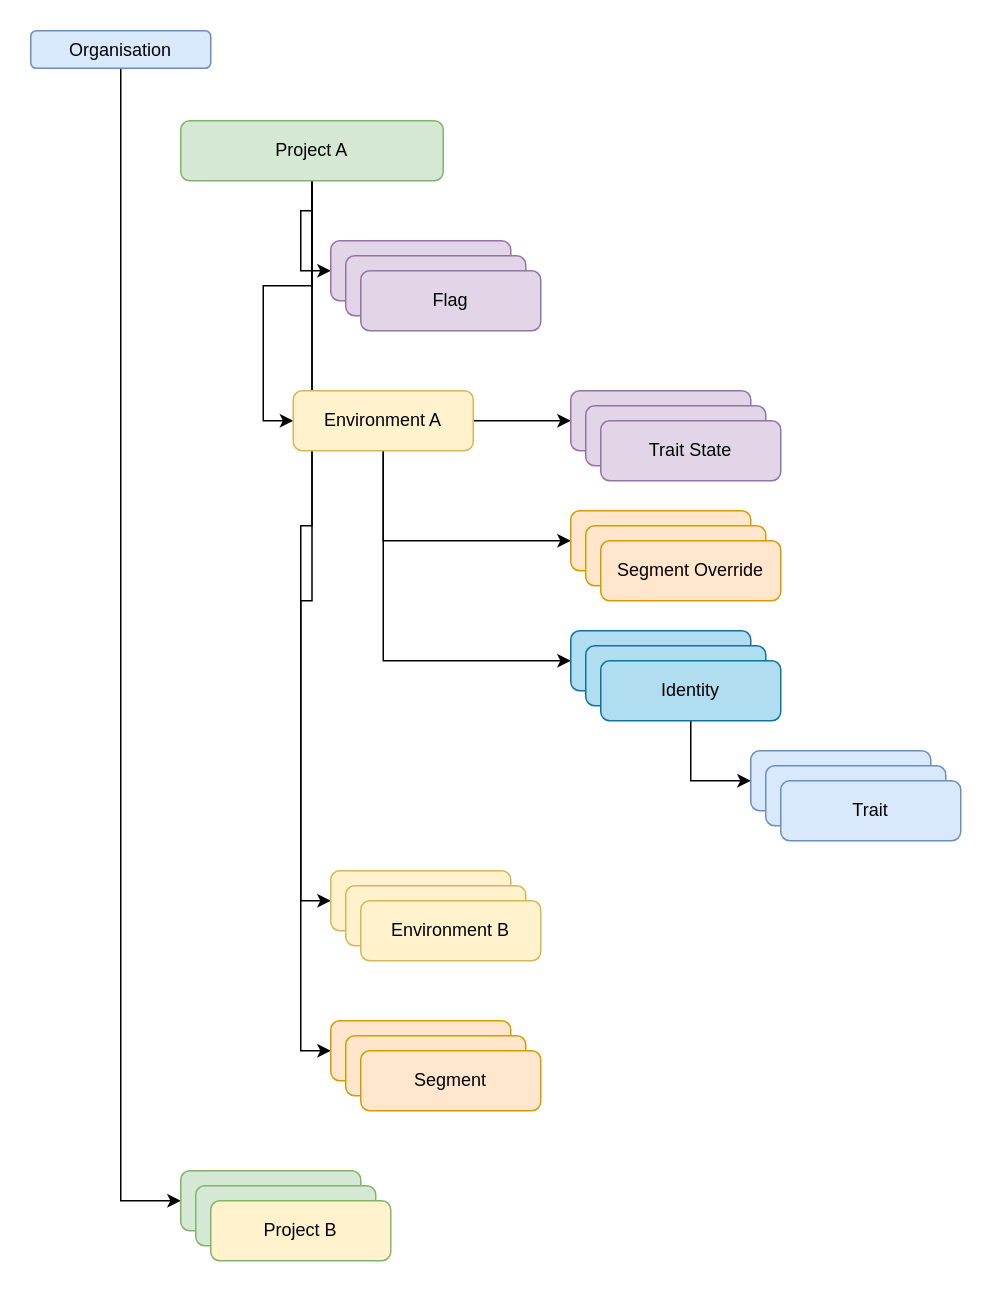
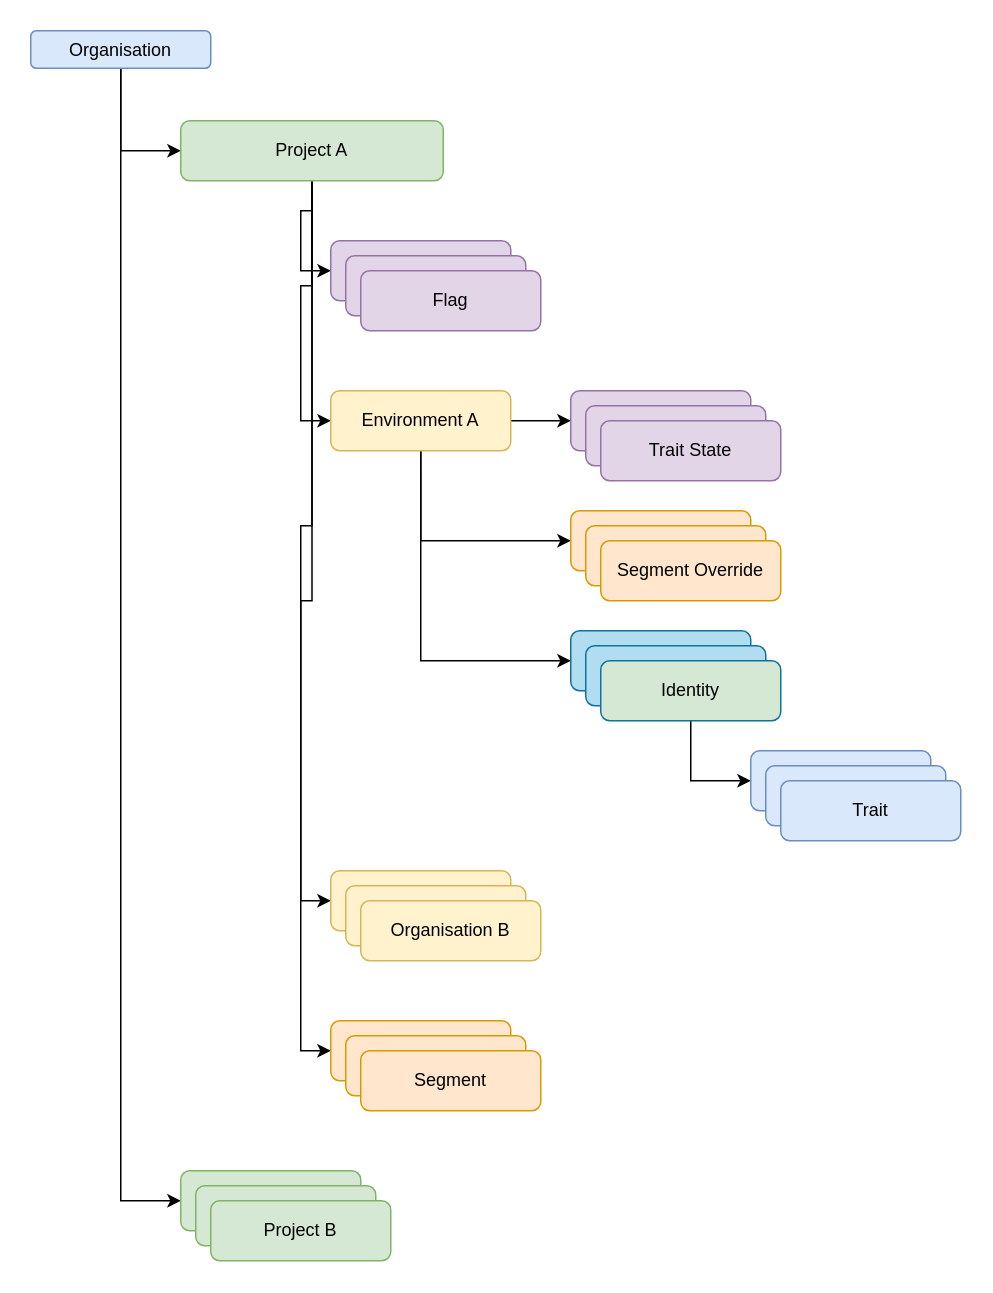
none -> (147, 151)
(383, 421) -> (421, 421)
(691, 691) -> (691, 691)
(451, 931) -> (451, 931)
(301, 1231) -> (301, 1231)
